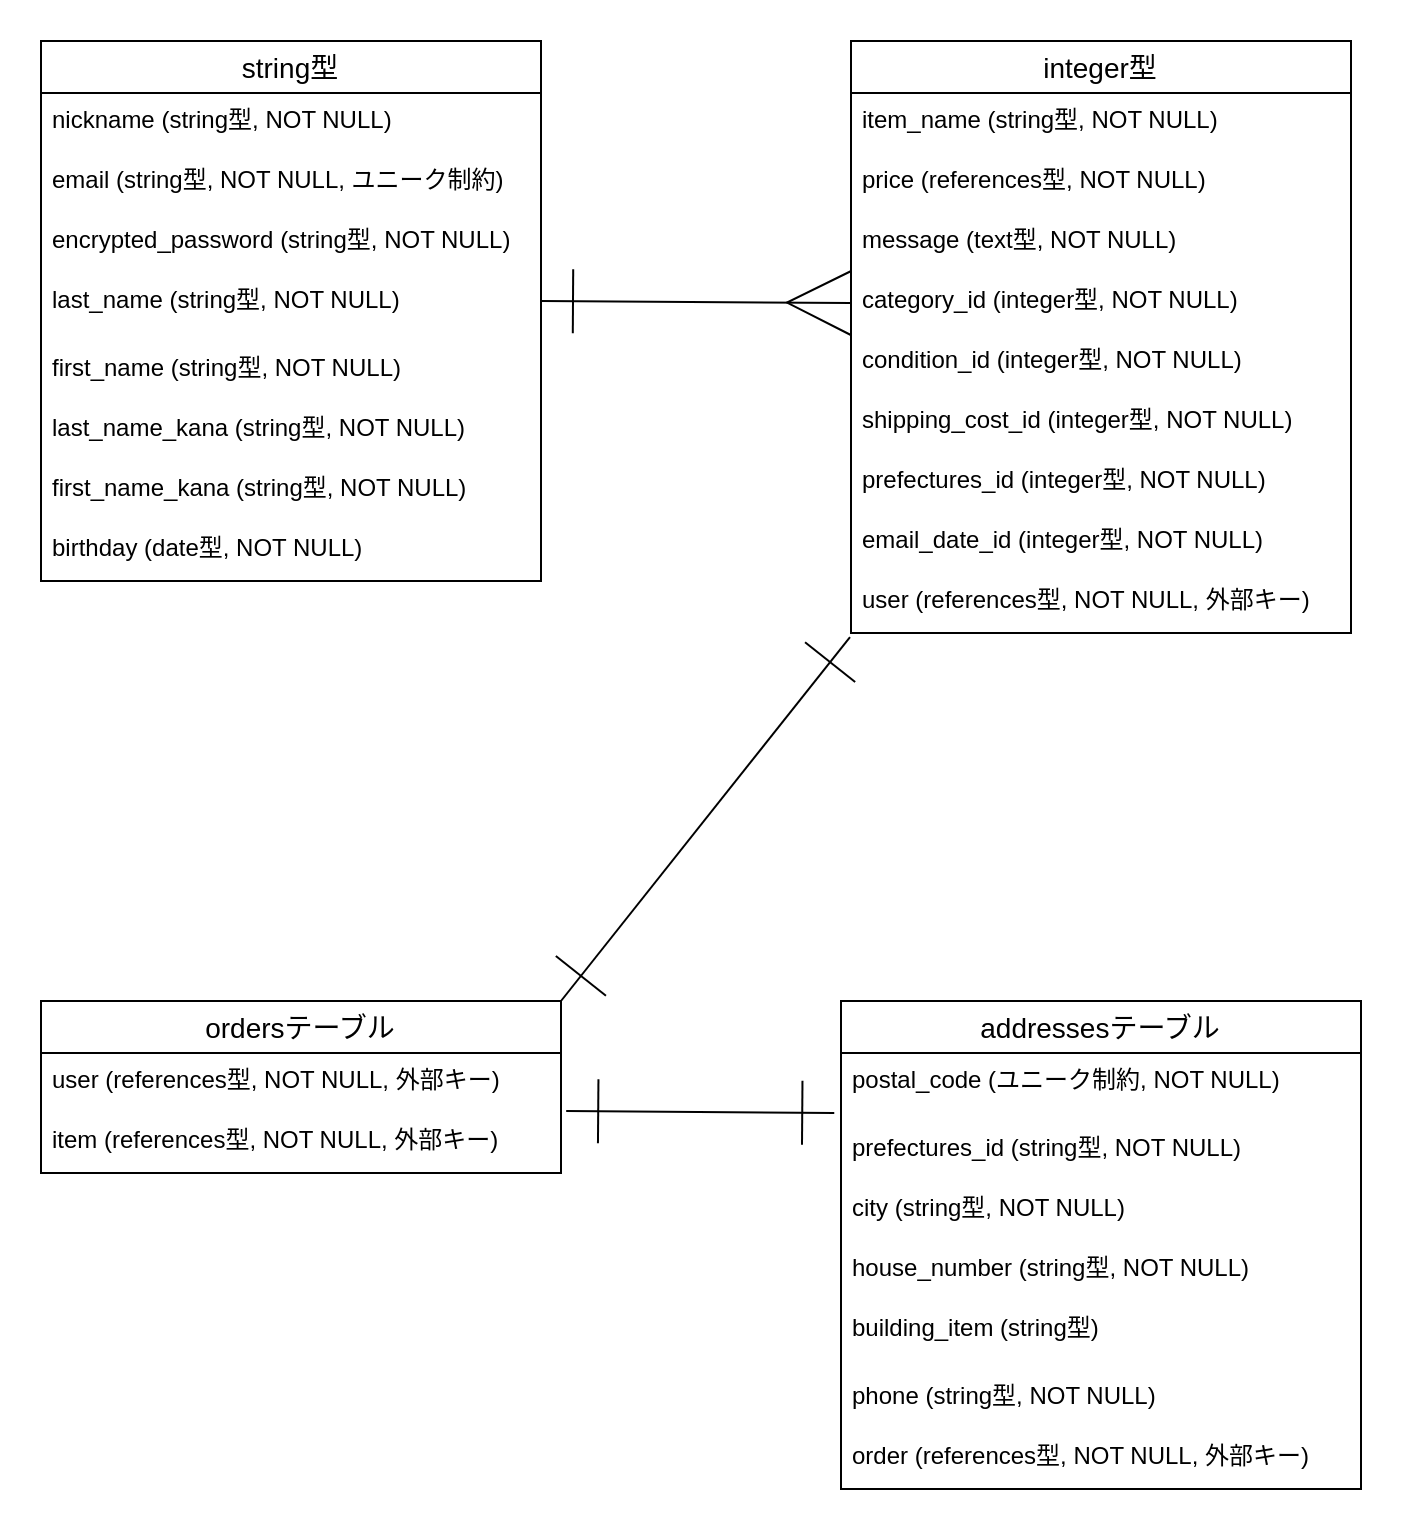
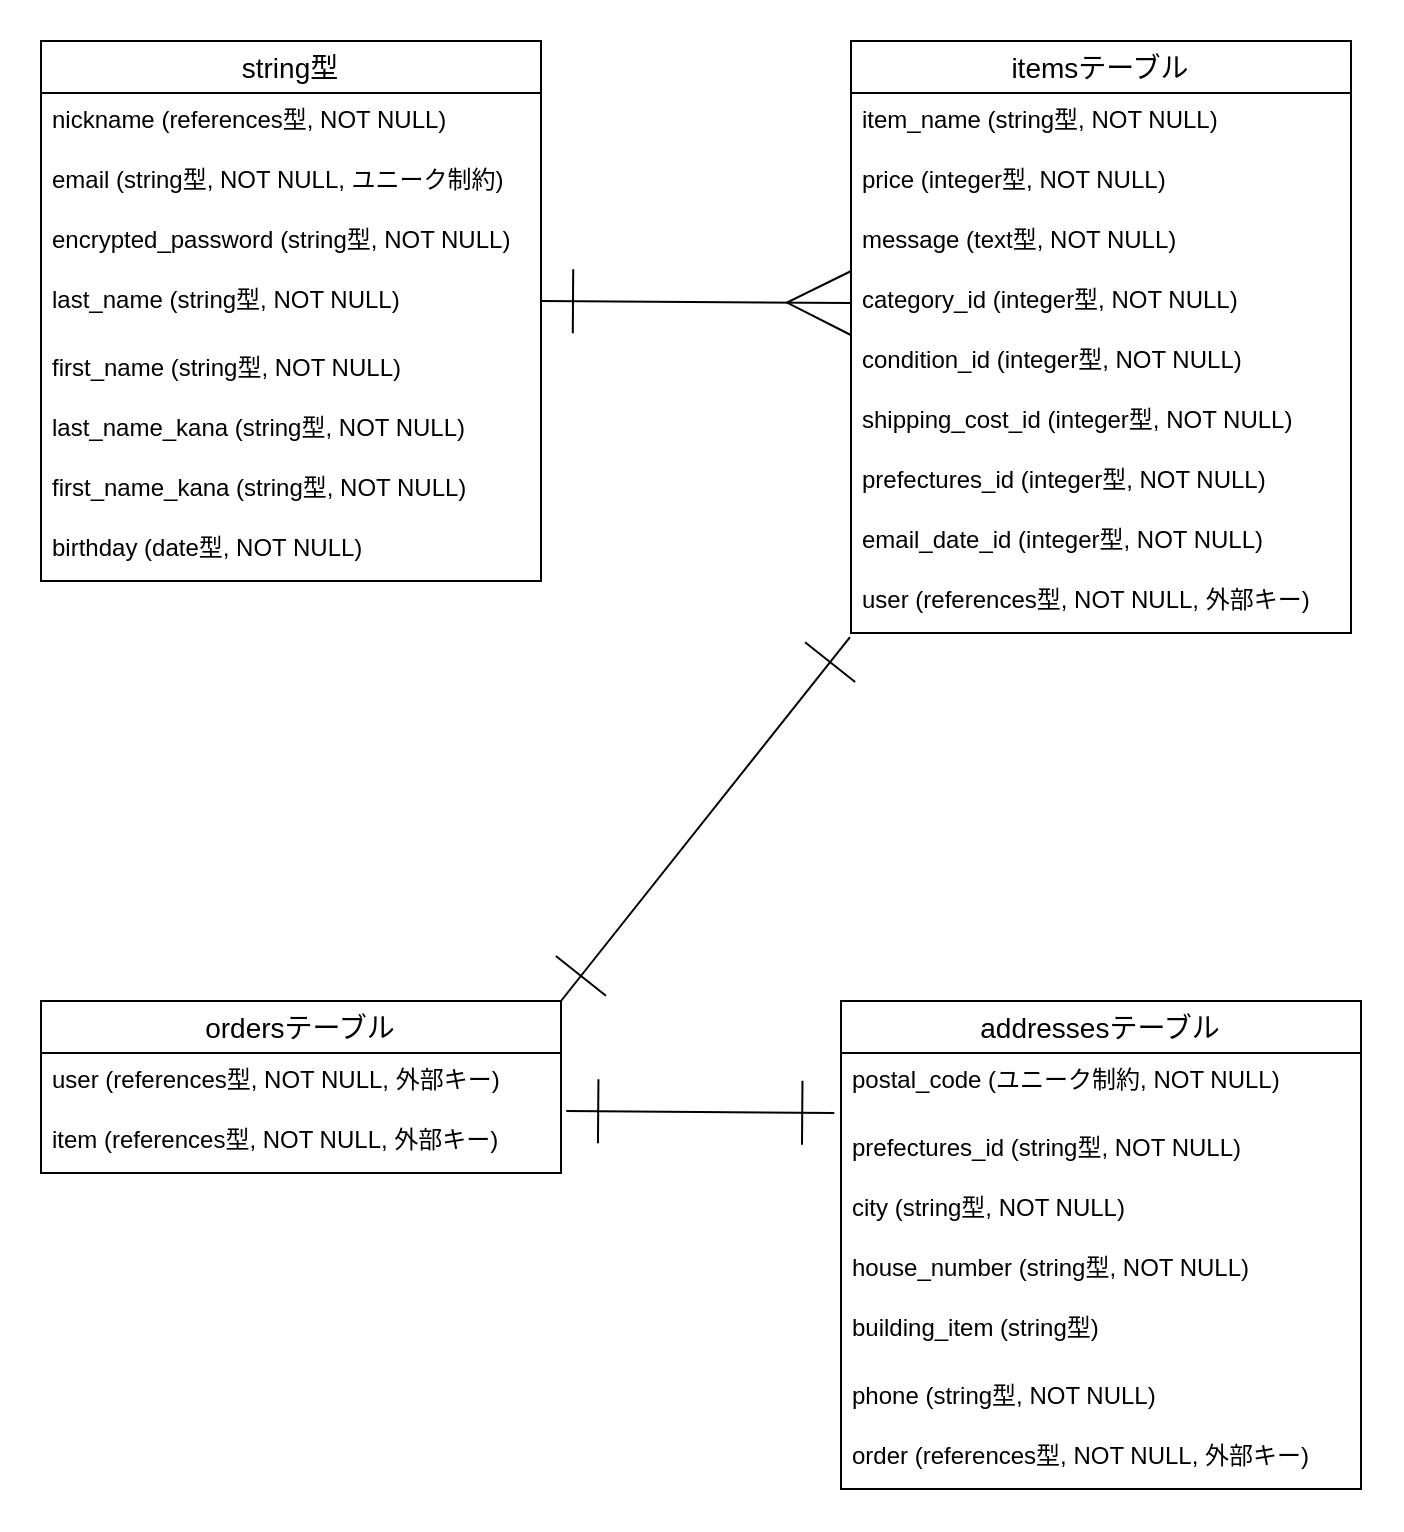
(1100, 69) -> (1100, 69)
(227, 120) -> (257, 120)
(1047, 180) -> (1023, 180)
